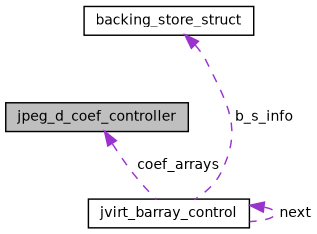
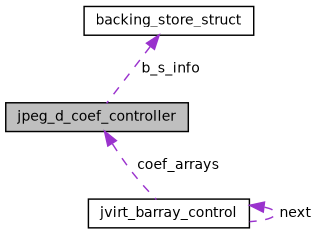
(231, 125) -> (128, 75)
